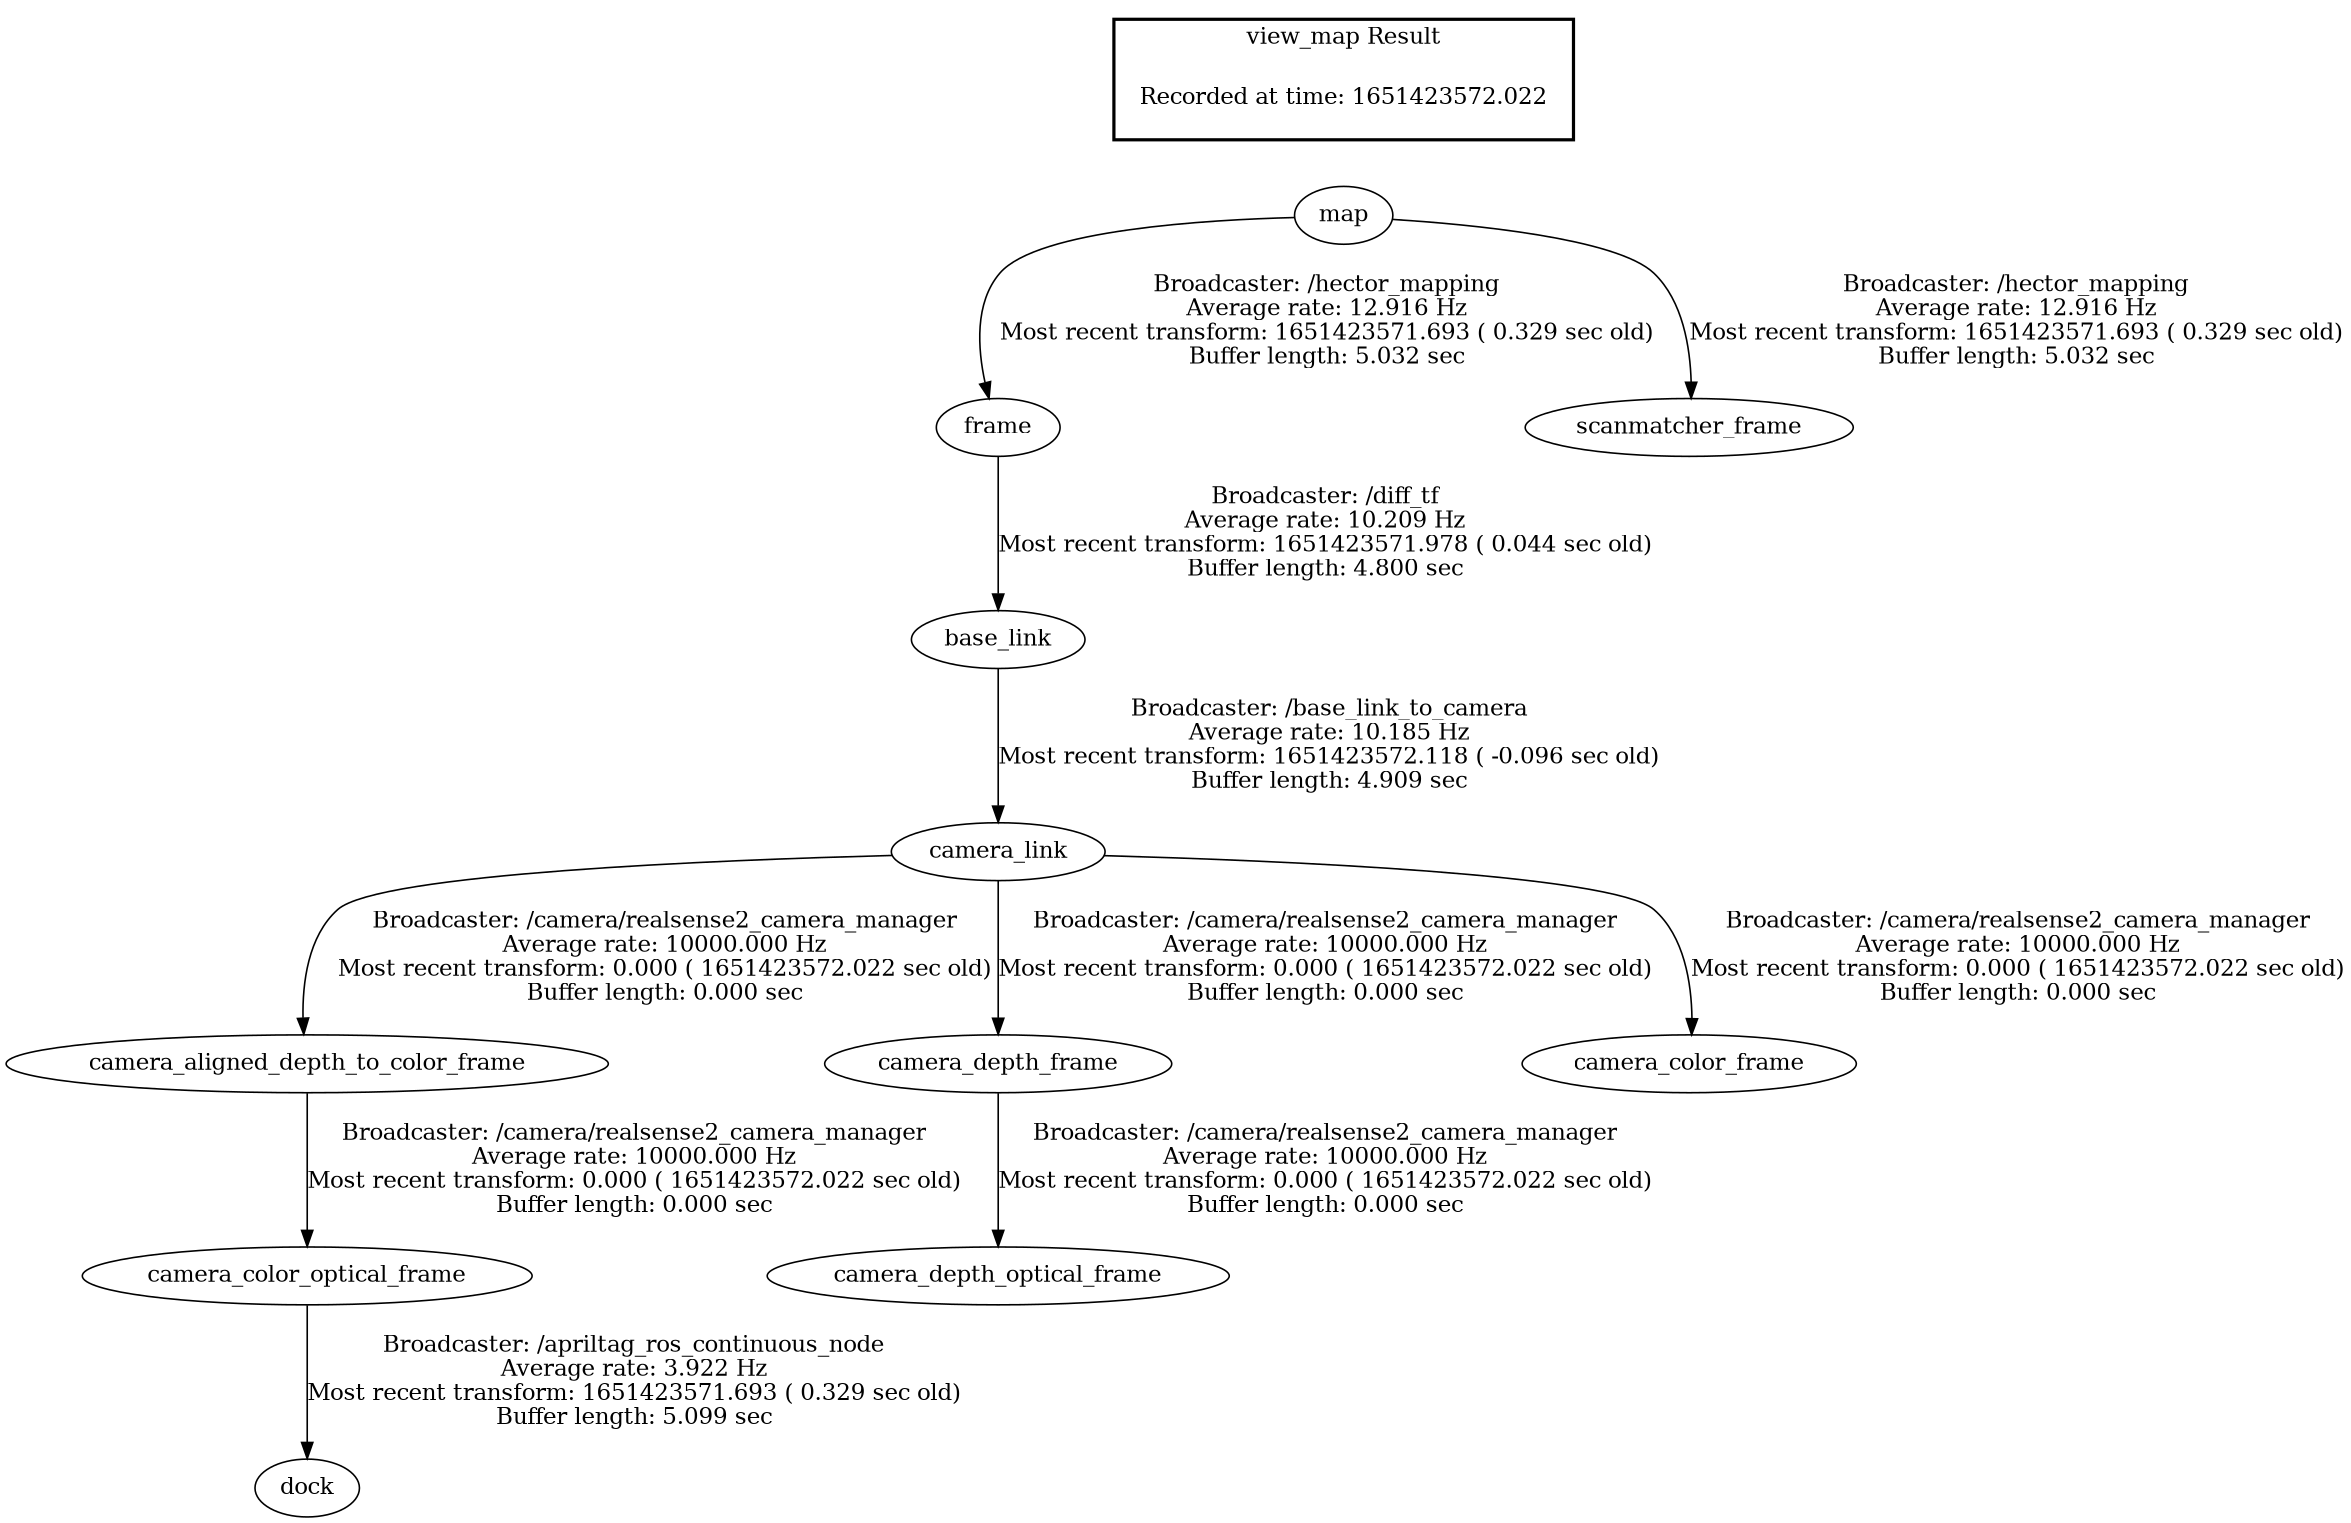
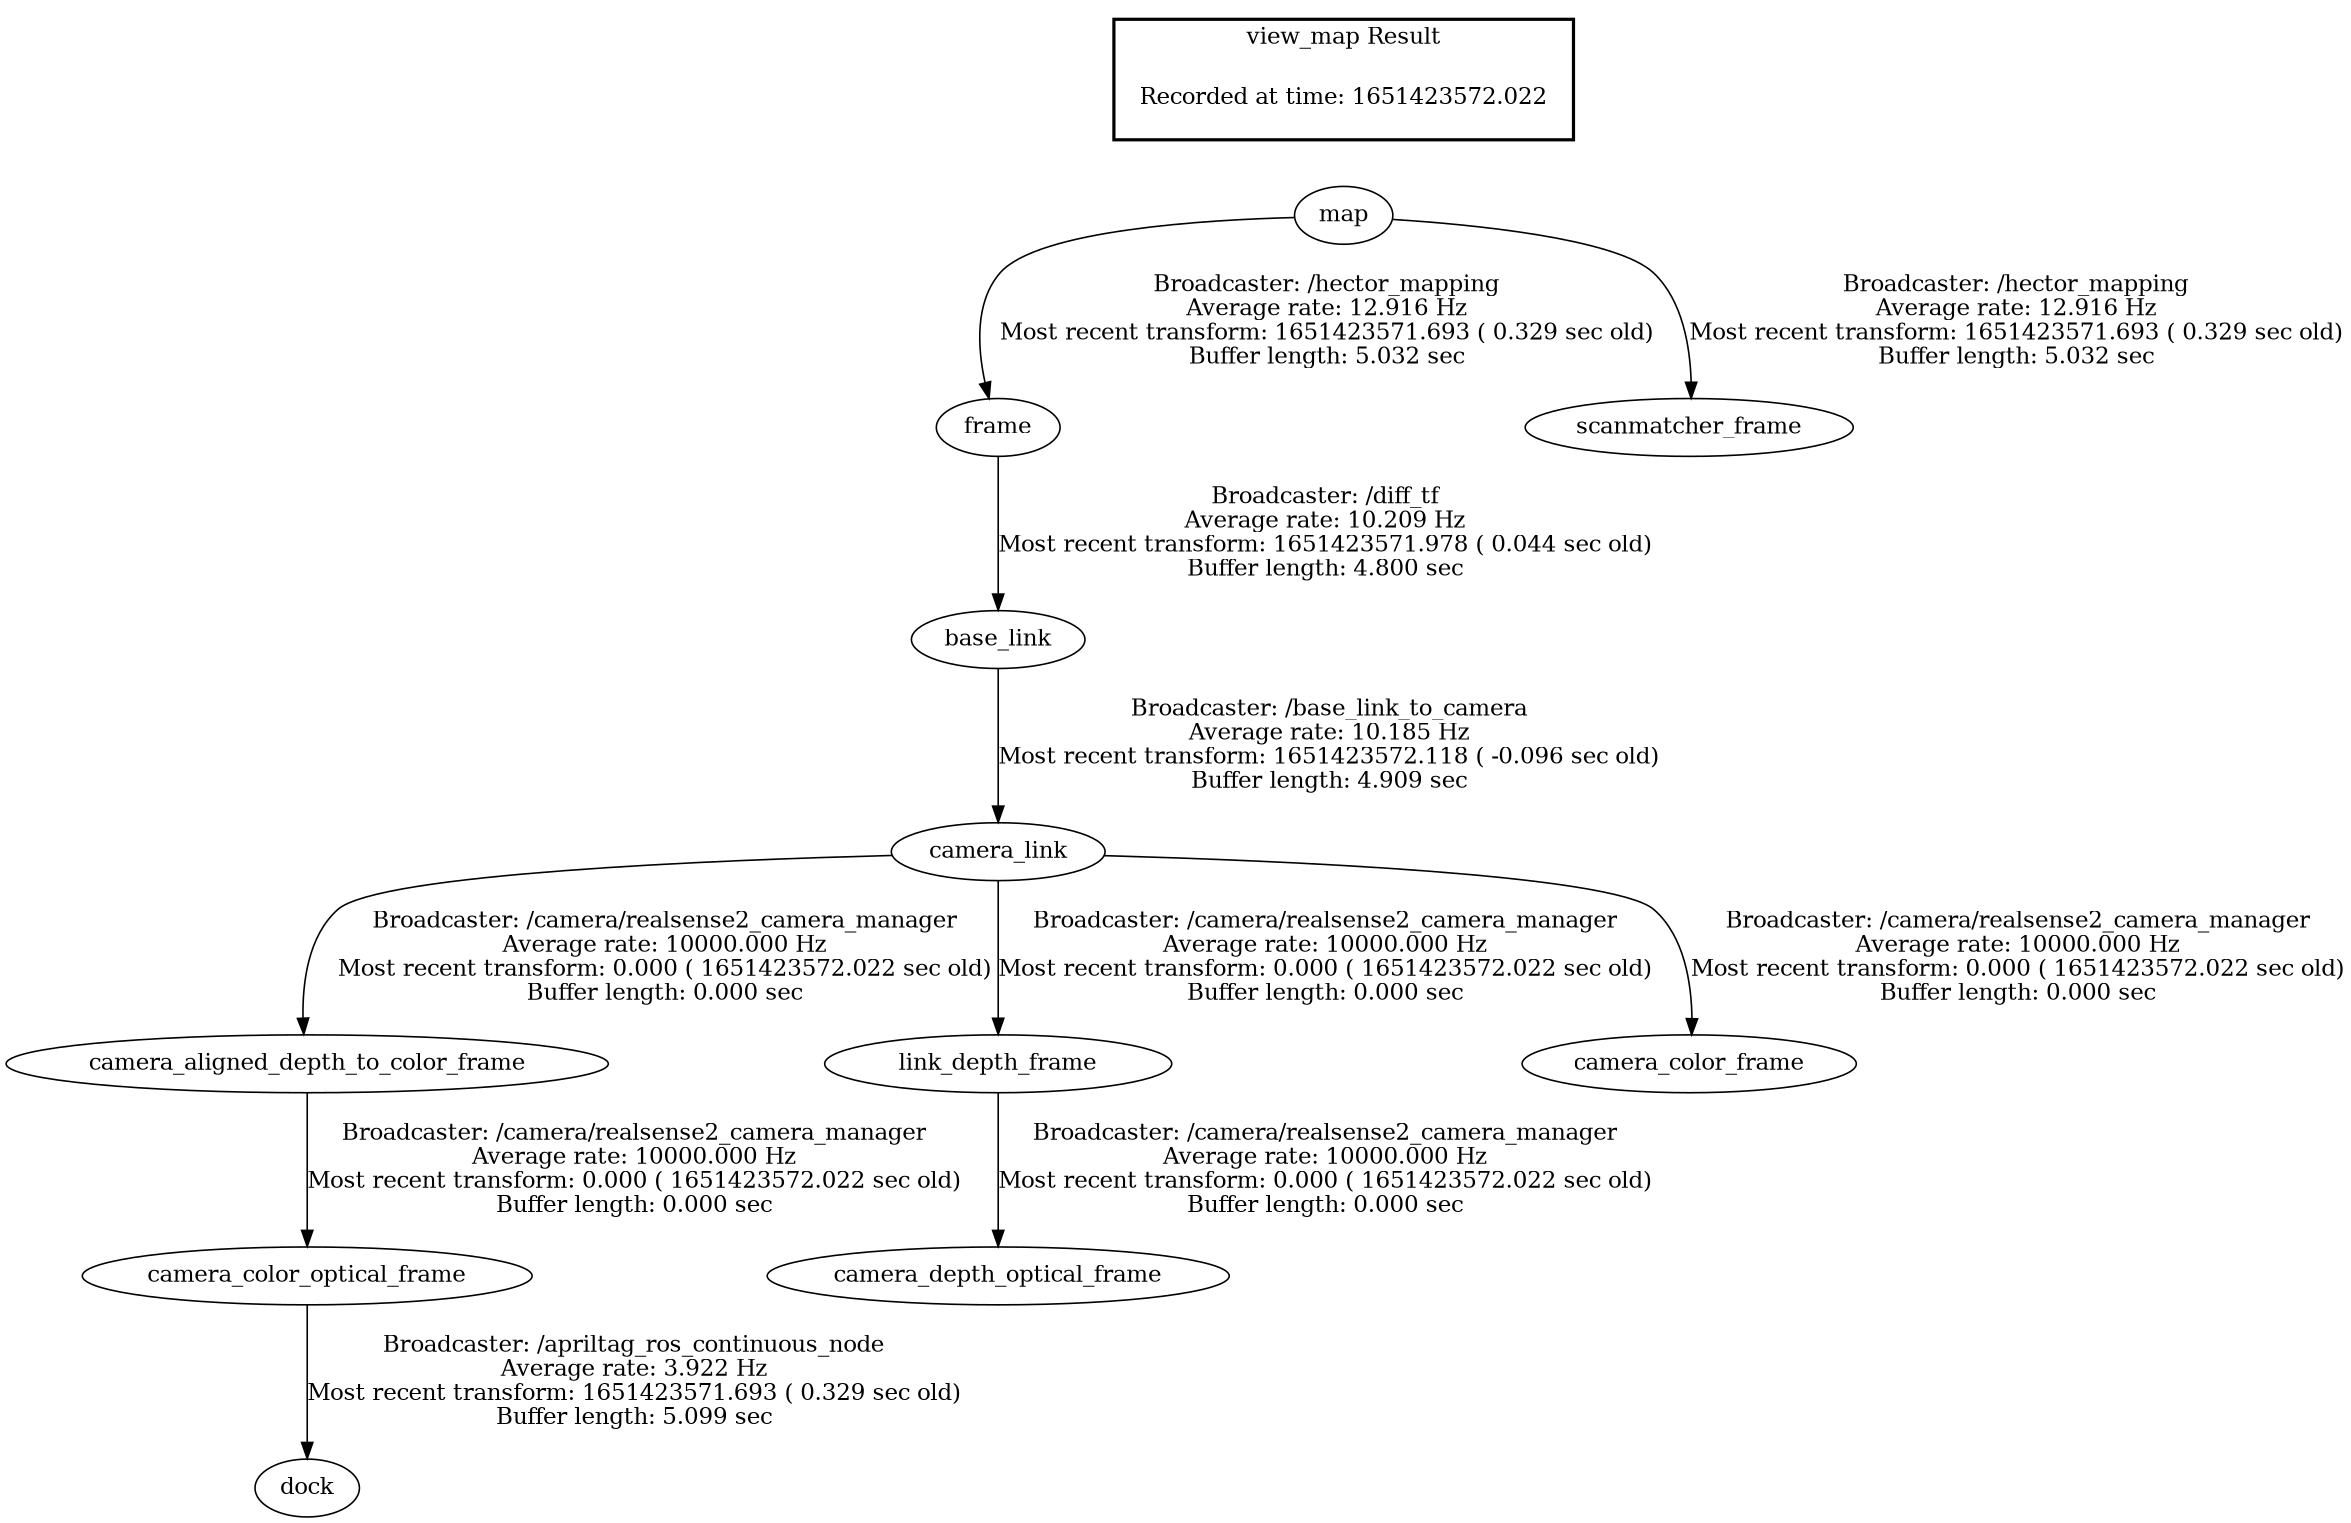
(998, 1064) -> (998, 1064)
